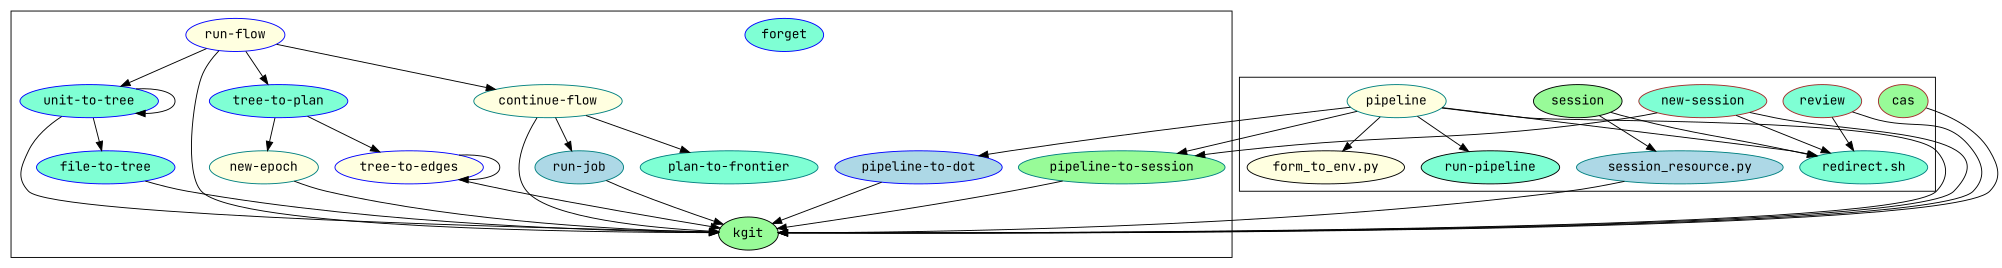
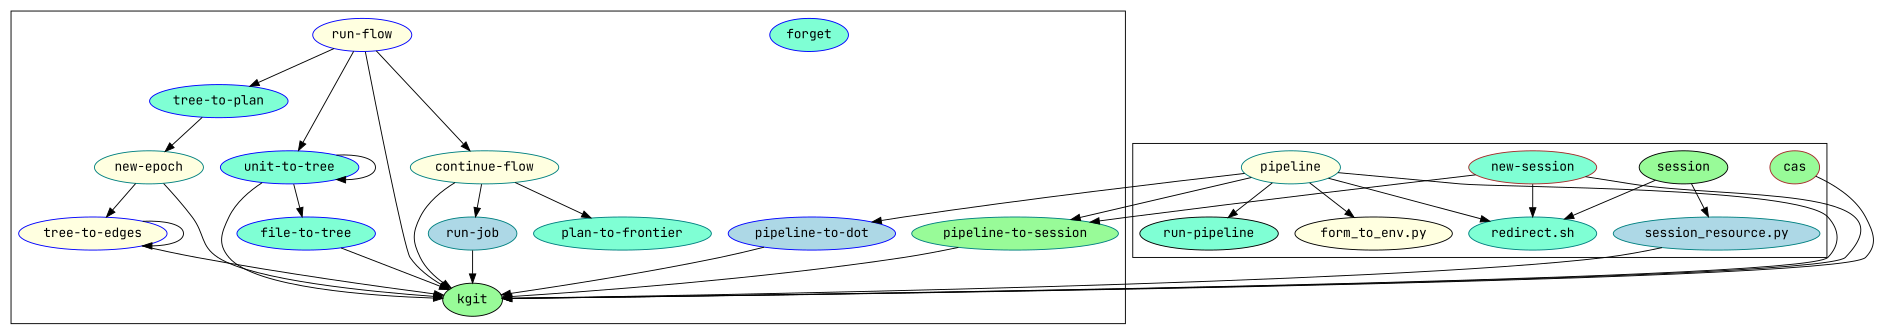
(1822, 101) -> none
(339, 132) -> (124, 197)
